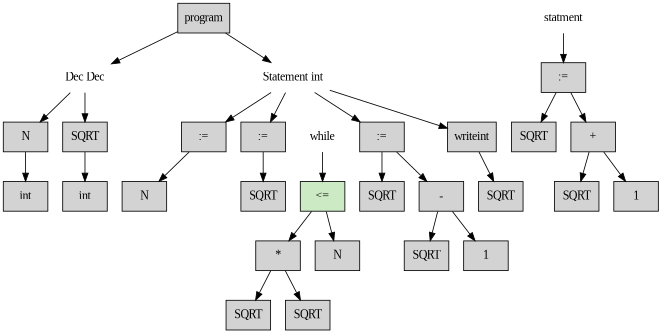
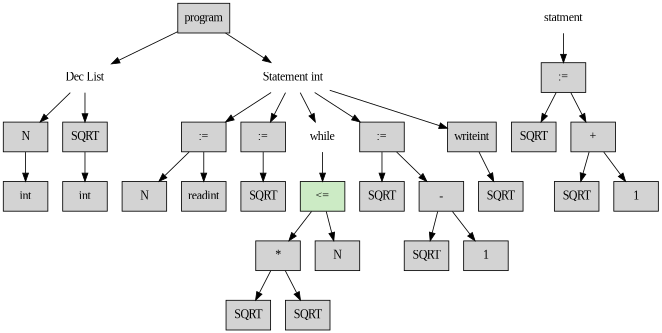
(85, 78) -> (85, 78)
none -> (306, 104)
none -> (204, 196)
